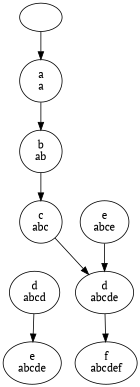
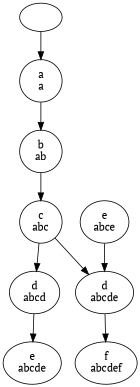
none -> (38, 253)
